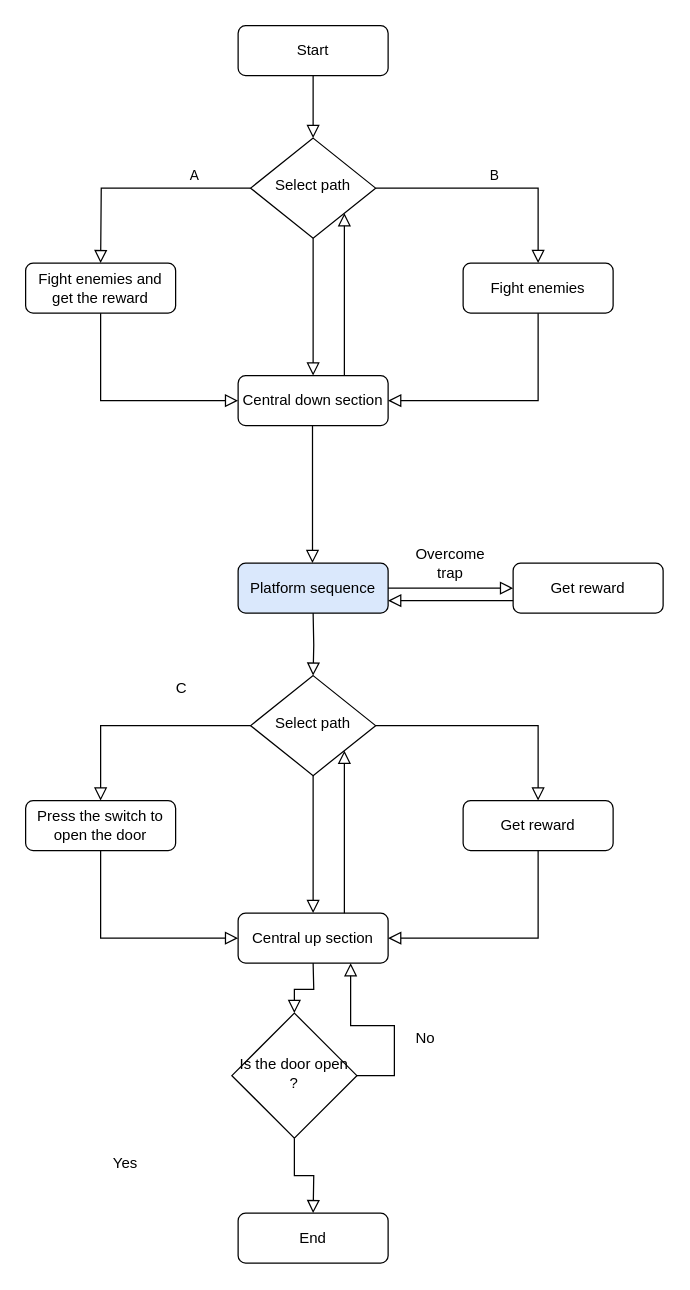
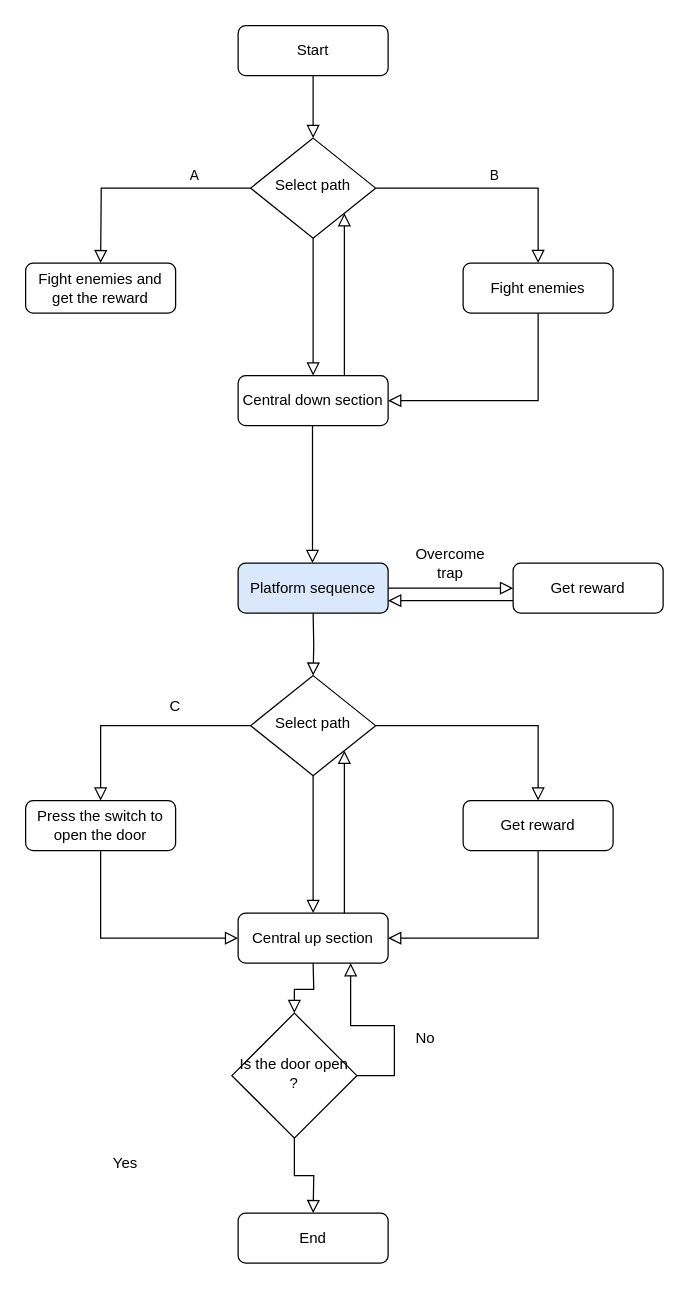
(119, 401) -> none
(182, 688) -> (176, 707)
